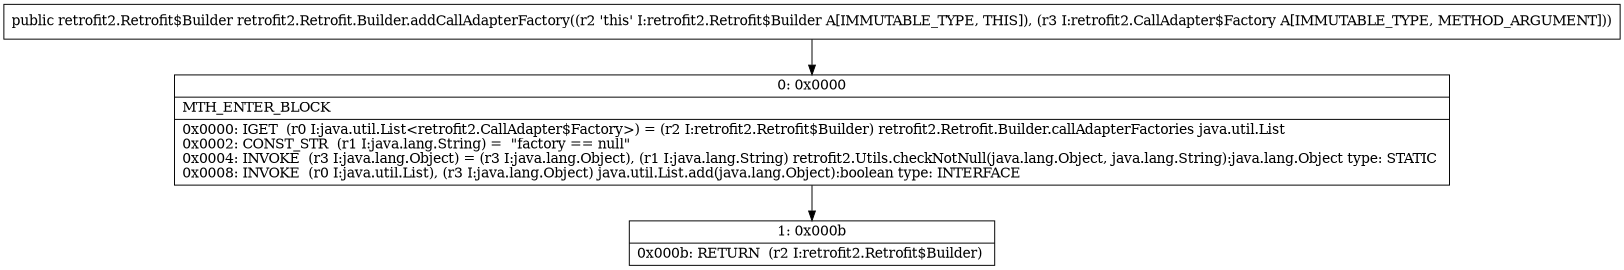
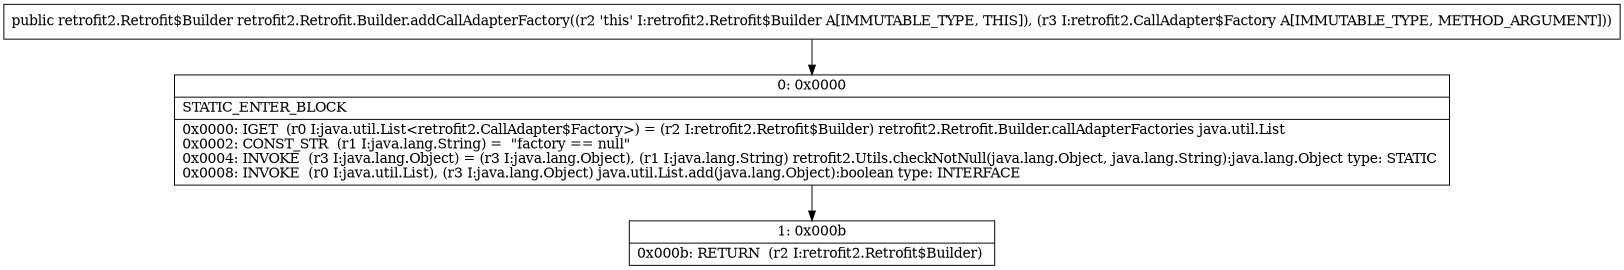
(257, 108) -> (264, 108)
